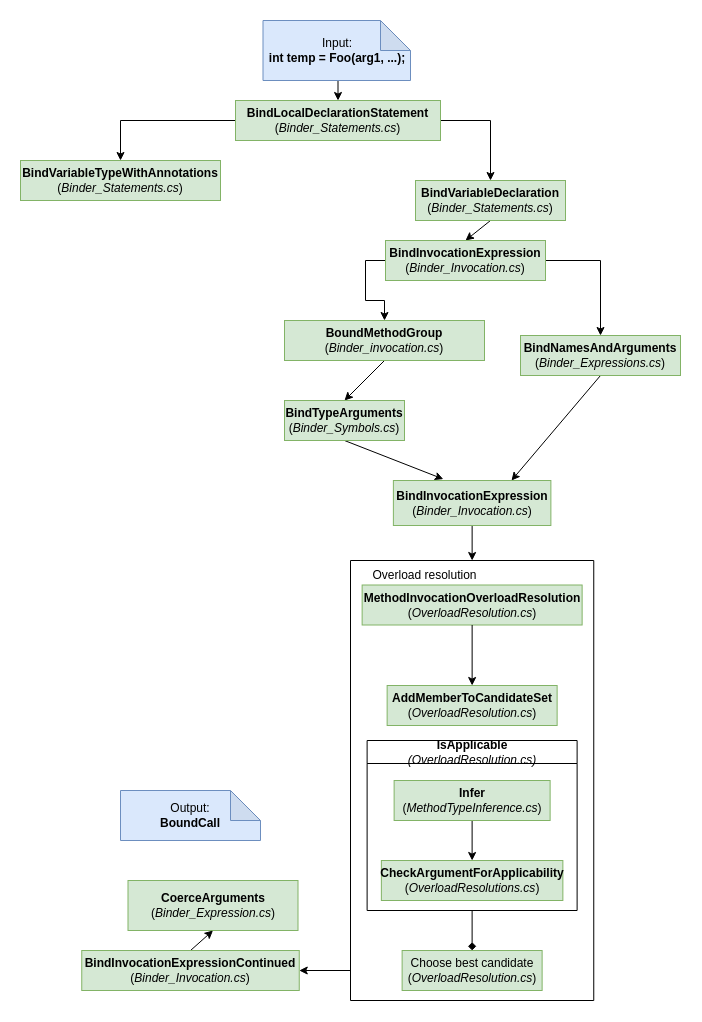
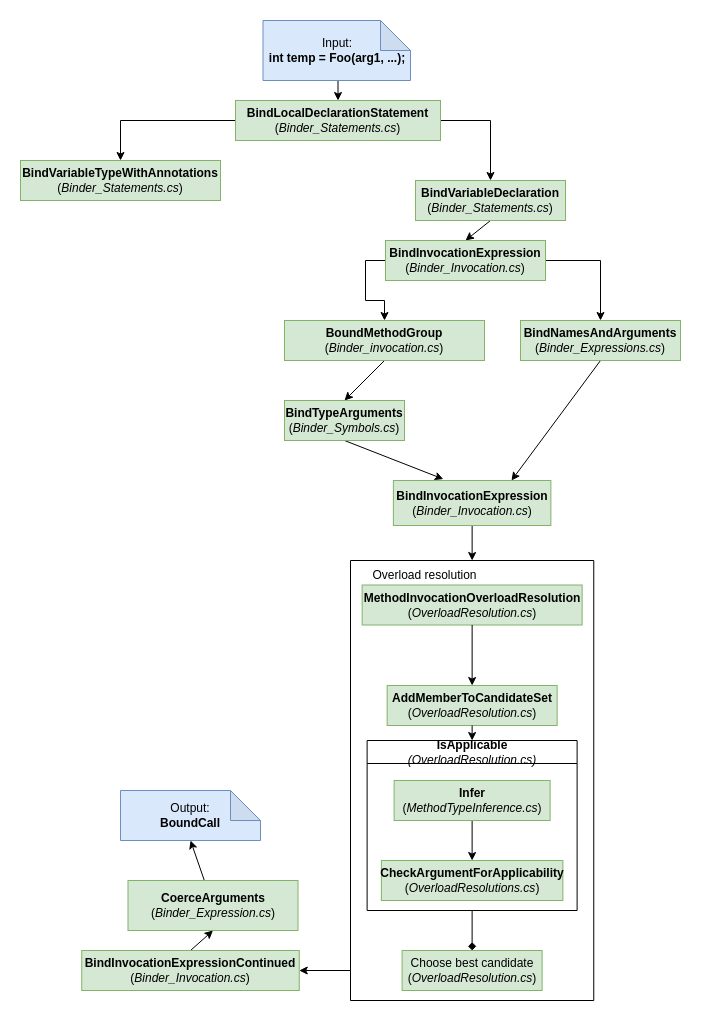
(601, 356) -> (601, 341)
none -> (472, 730)
none -> (199, 864)
